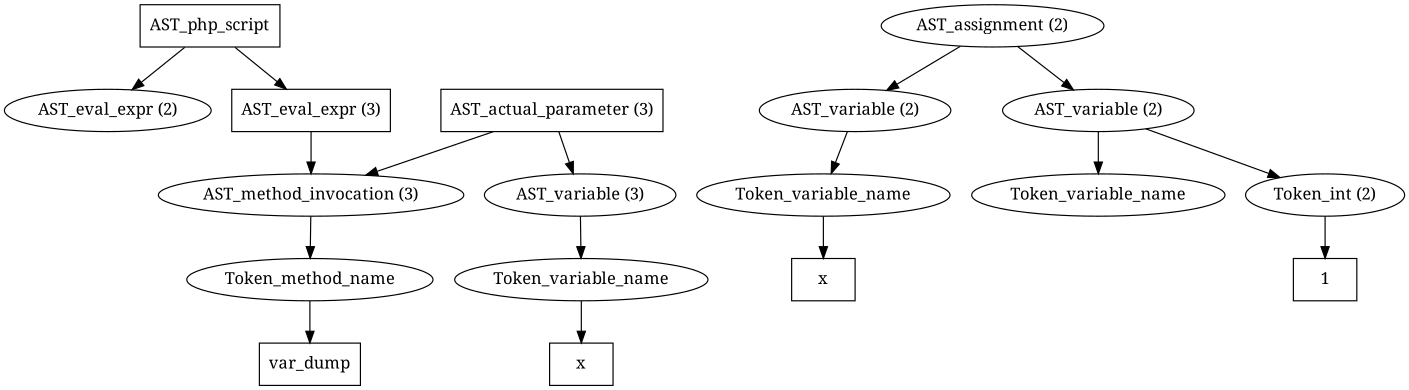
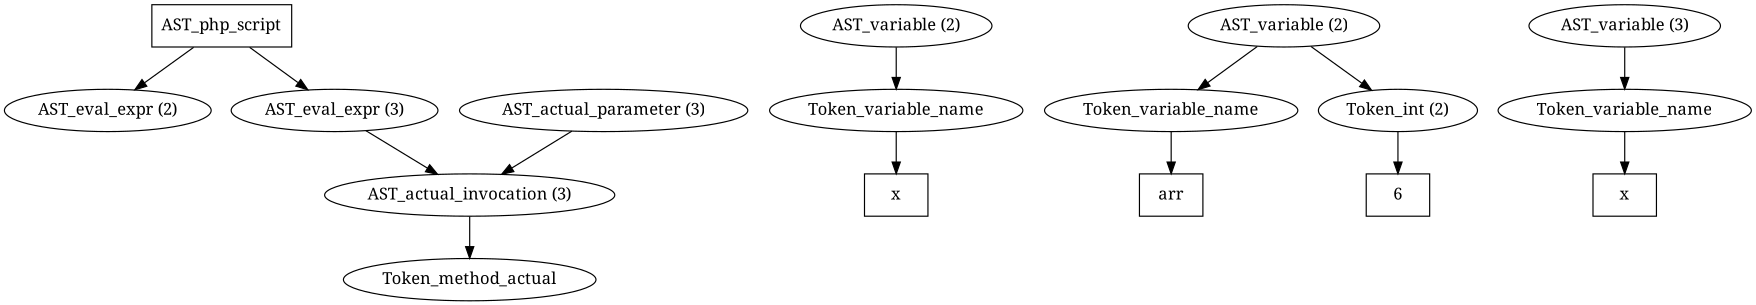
(993, 26) -> none
(311, 110) -> (335, 110)
(552, 110) -> (604, 110)
(564, 147) -> none
(311, 195) -> (470, 195)
none -> (1171, 195)
(310, 280) -> (470, 280)
(1325, 280) -> (1398, 195)
(310, 364) -> none
